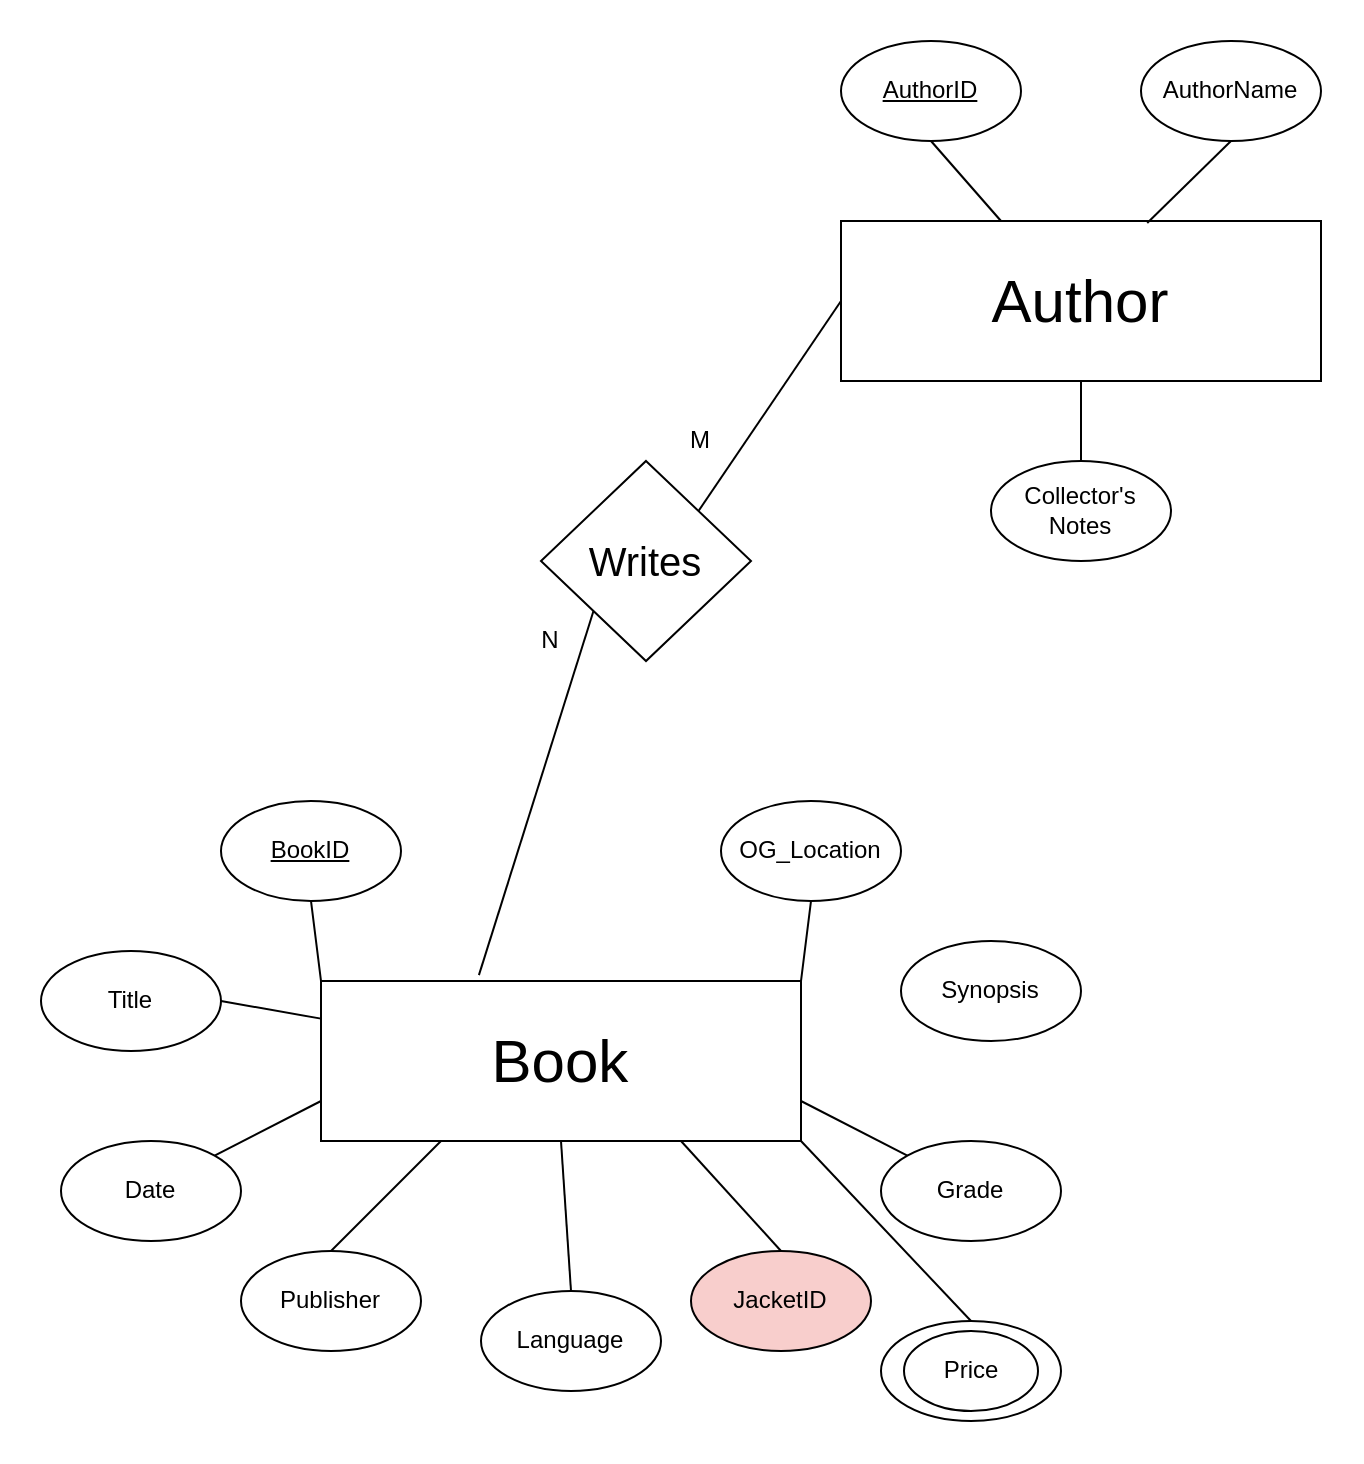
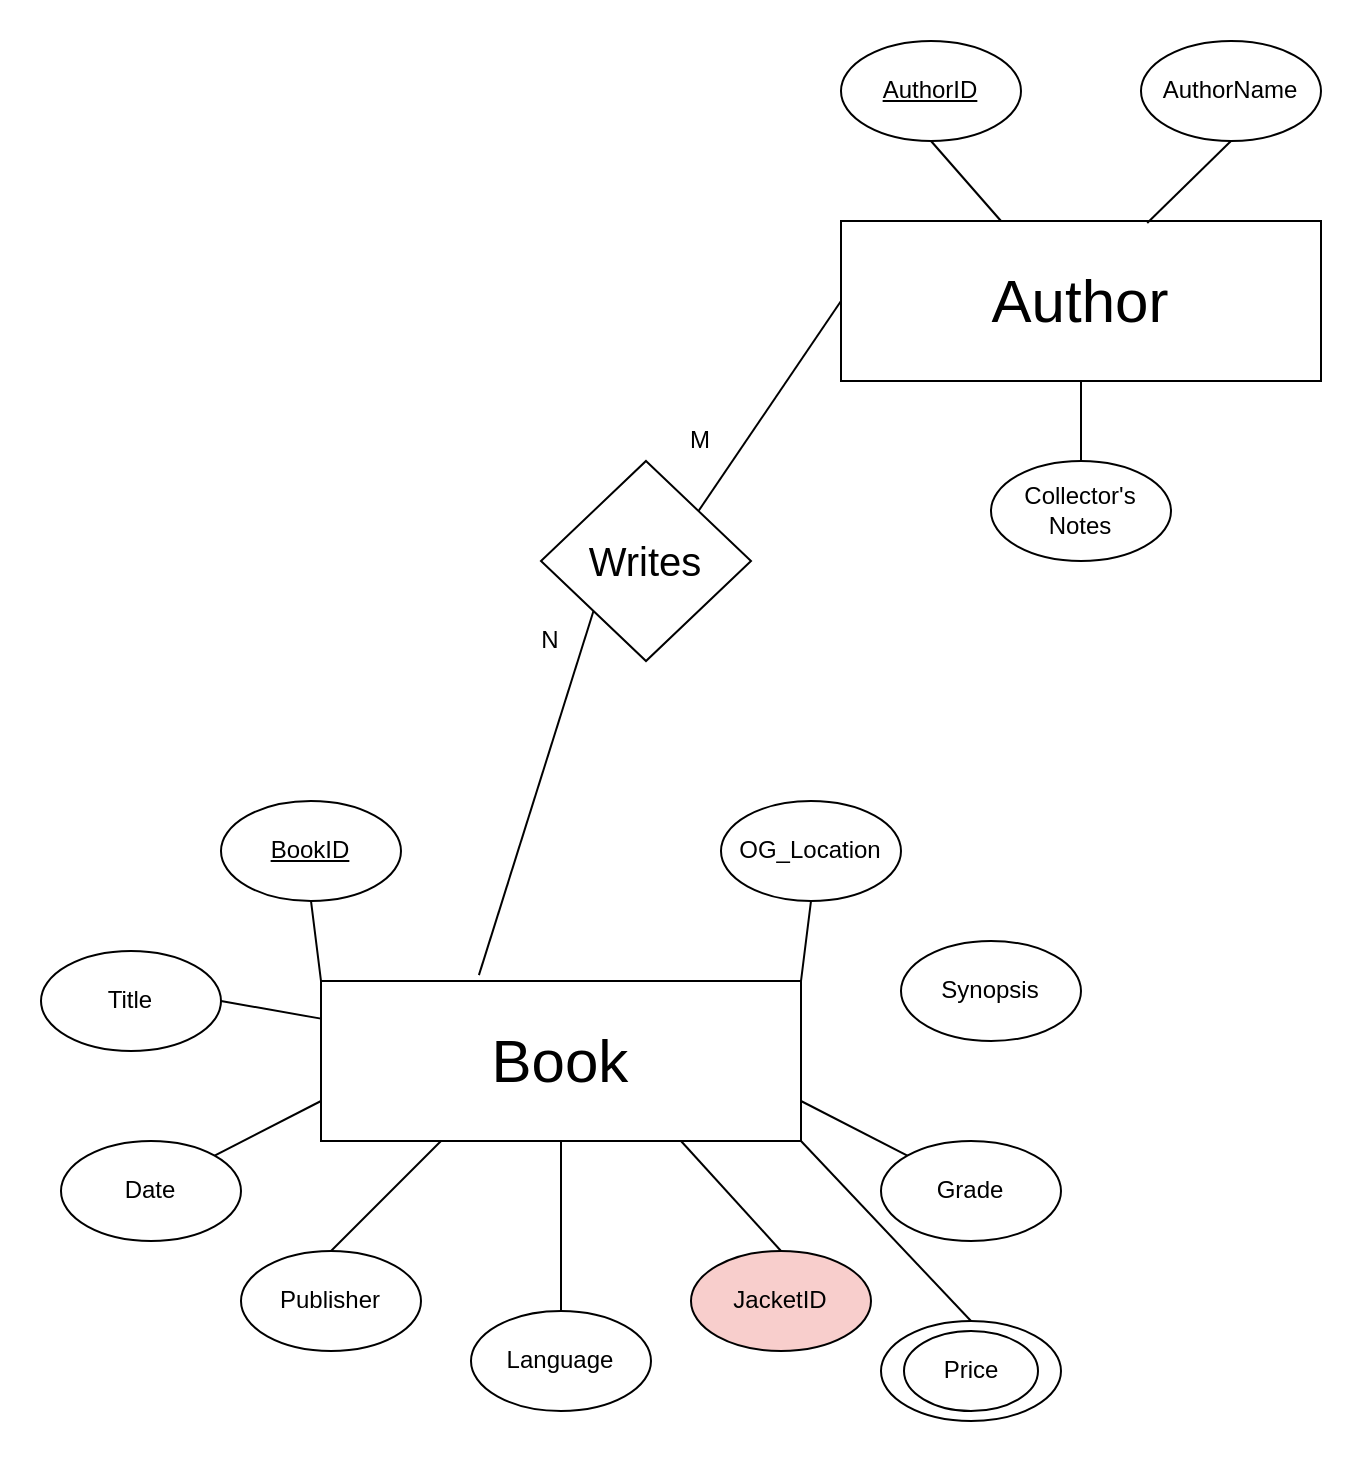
(571, 1341) -> (561, 1361)
